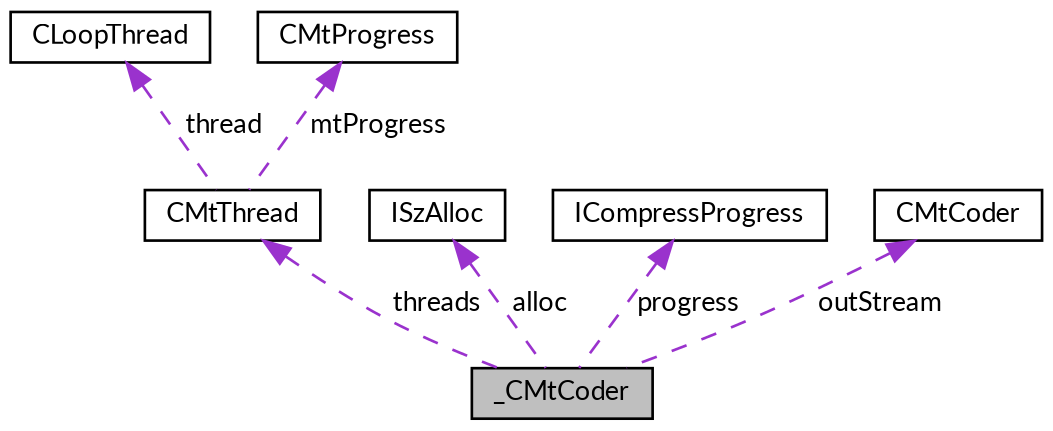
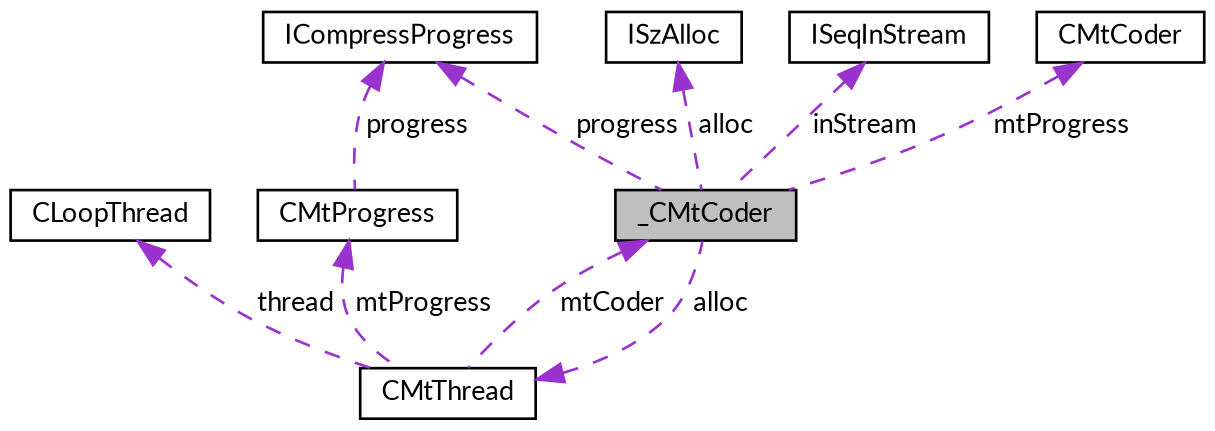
none -> (889, 37)
none -> (356, 137)
none -> (539, 301)
(435, 304) -> (718, 304)
(877, 304) -> (1059, 126)
